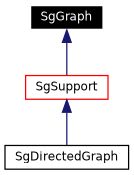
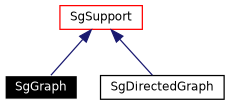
(67, 59) -> (67, 57)
